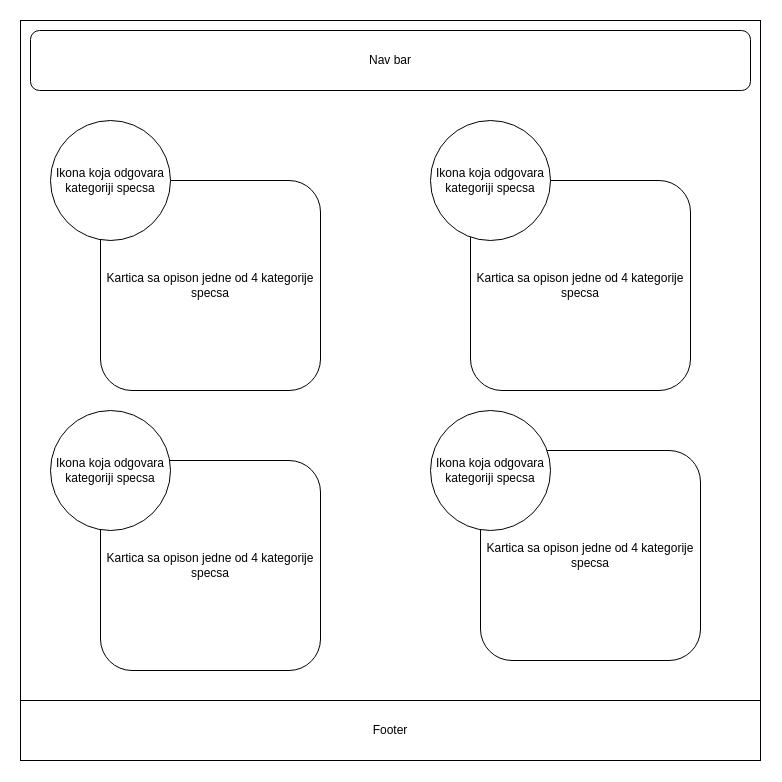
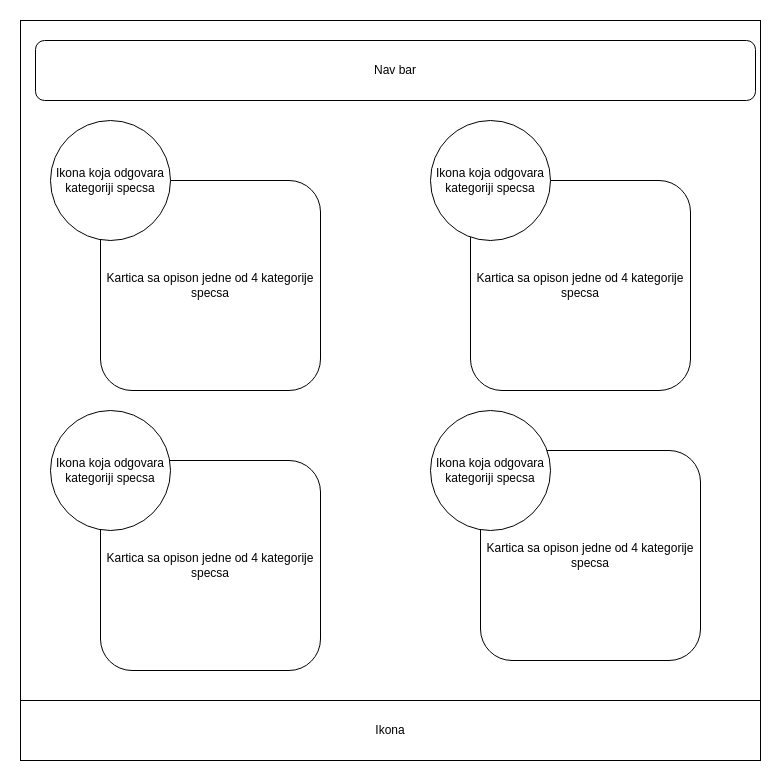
(391, 61) -> (396, 71)
(391, 731) -> (391, 731)
